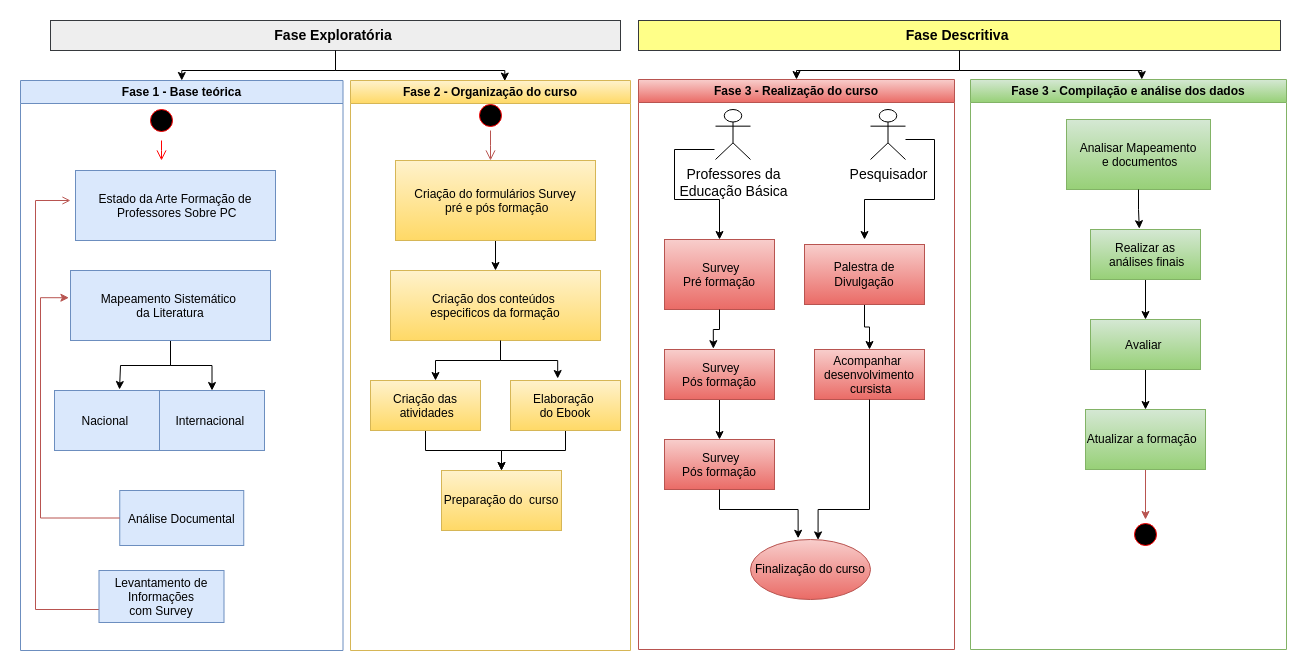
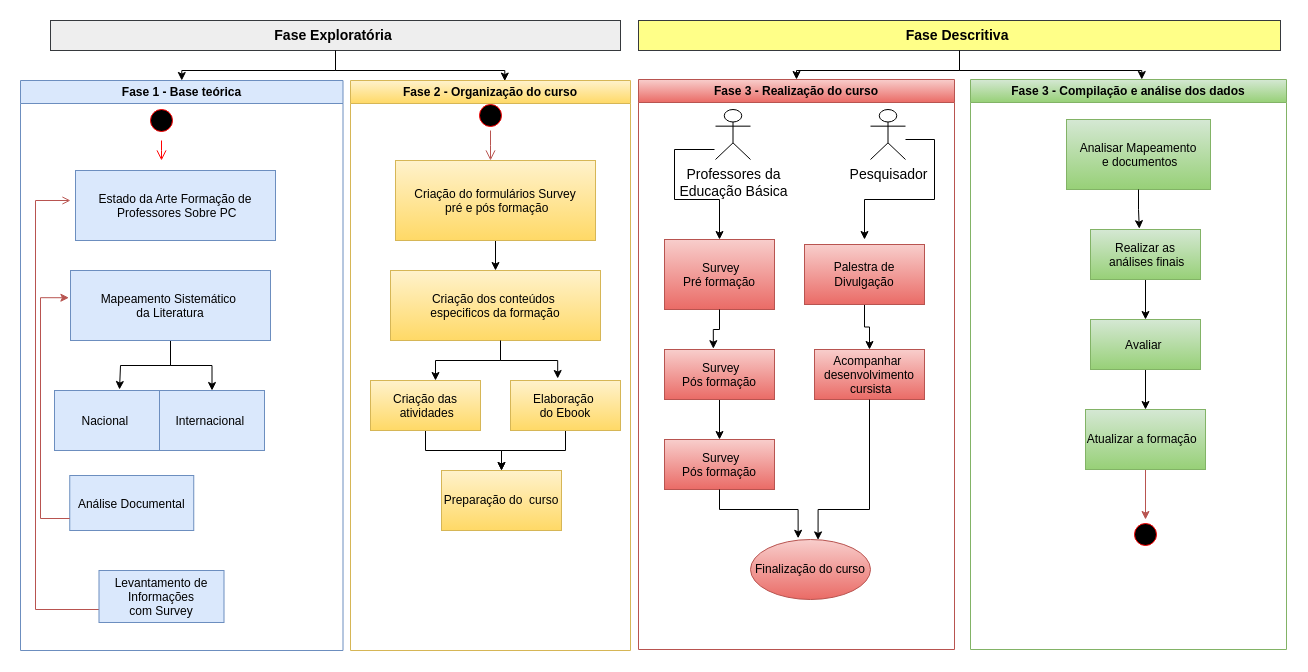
(182, 518) -> (132, 503)
